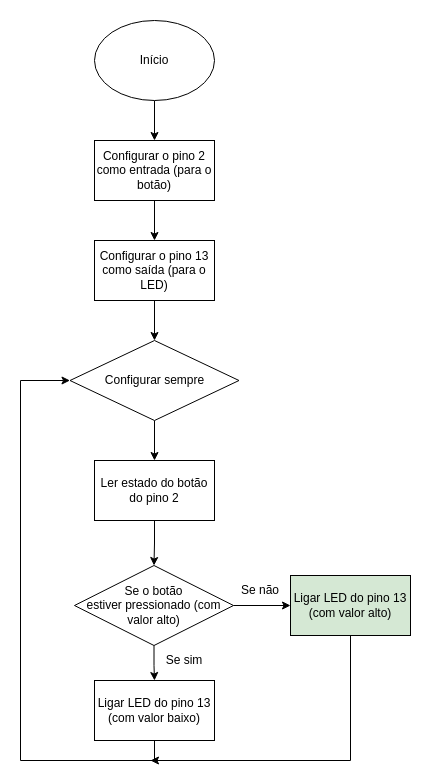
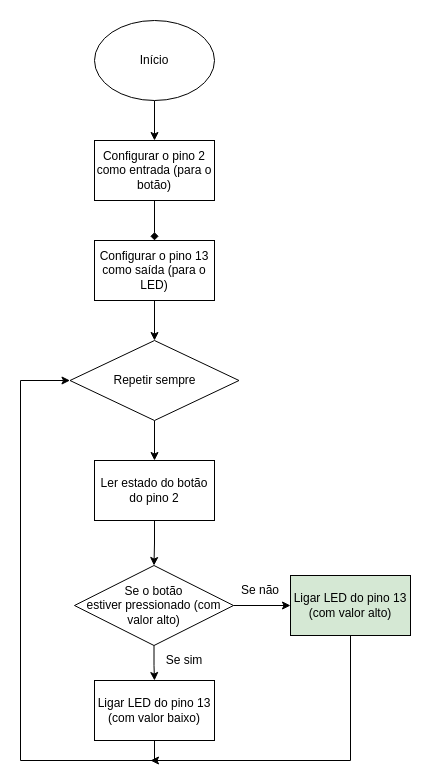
(155, 232) -> (155, 232)
(155, 381) -> (155, 381)
